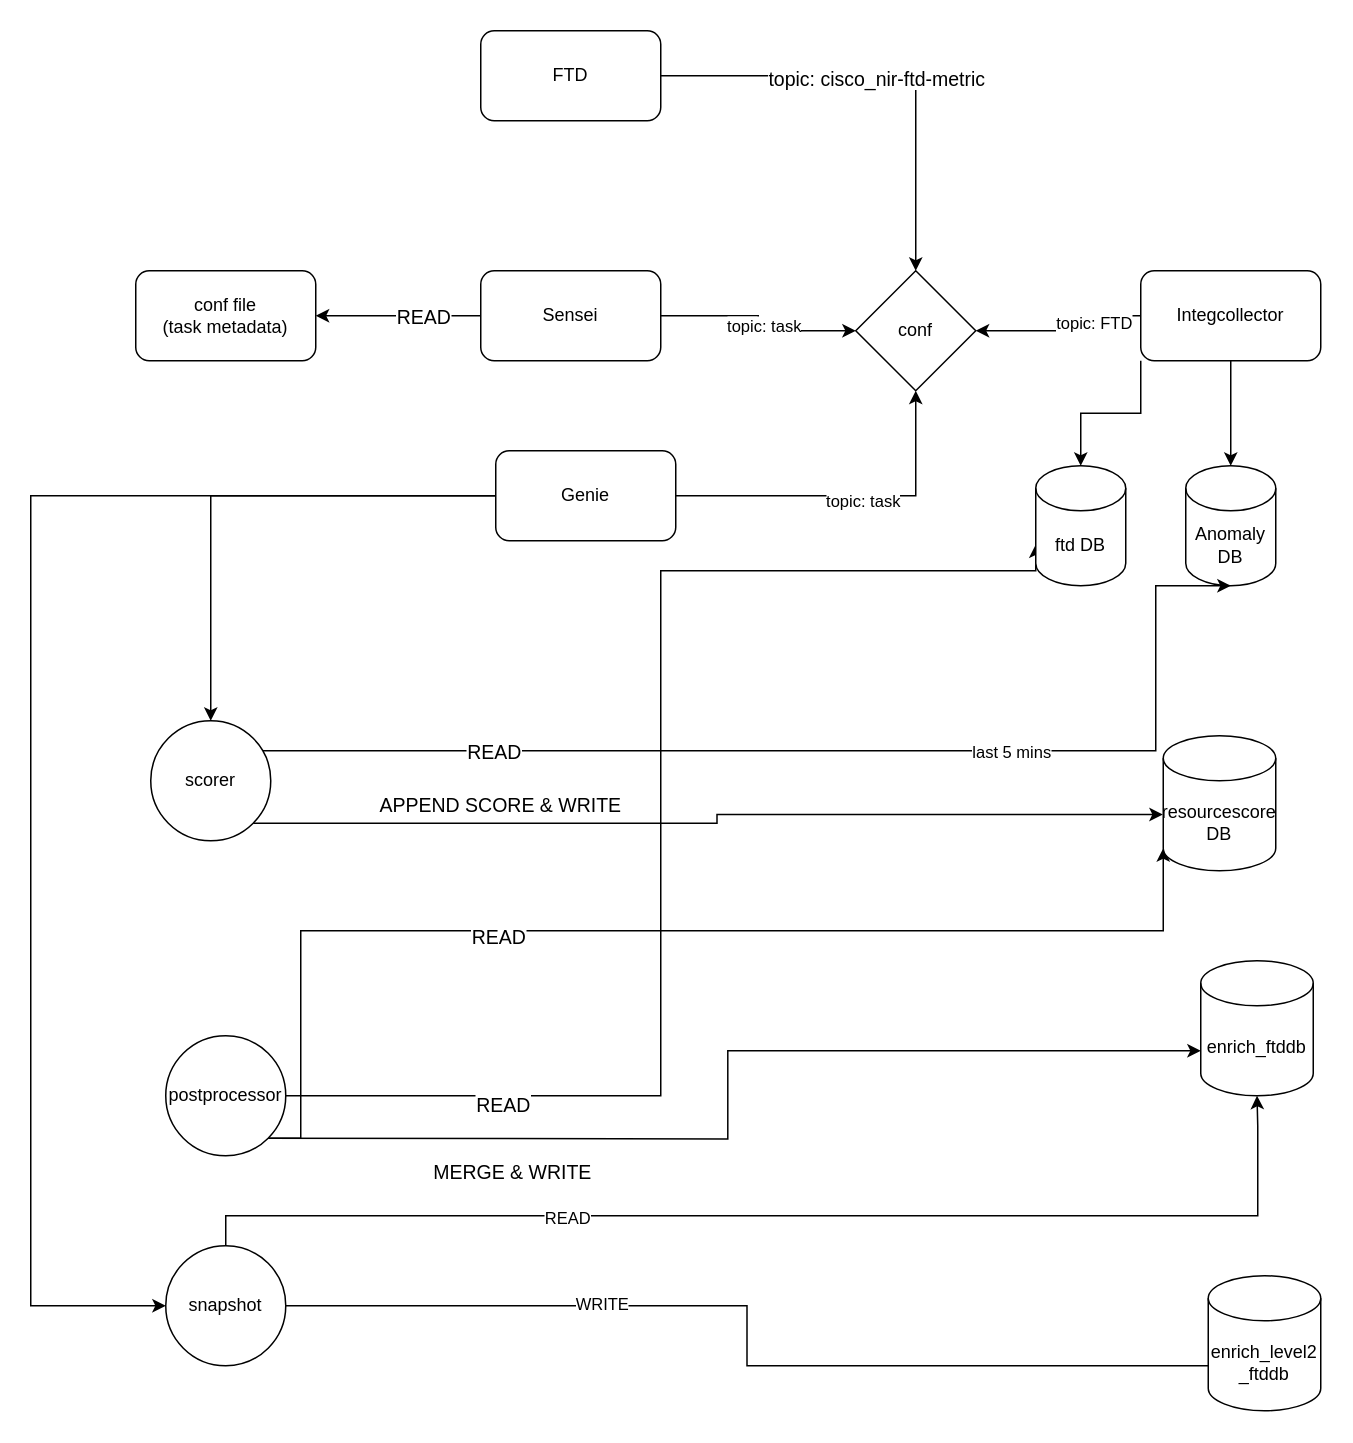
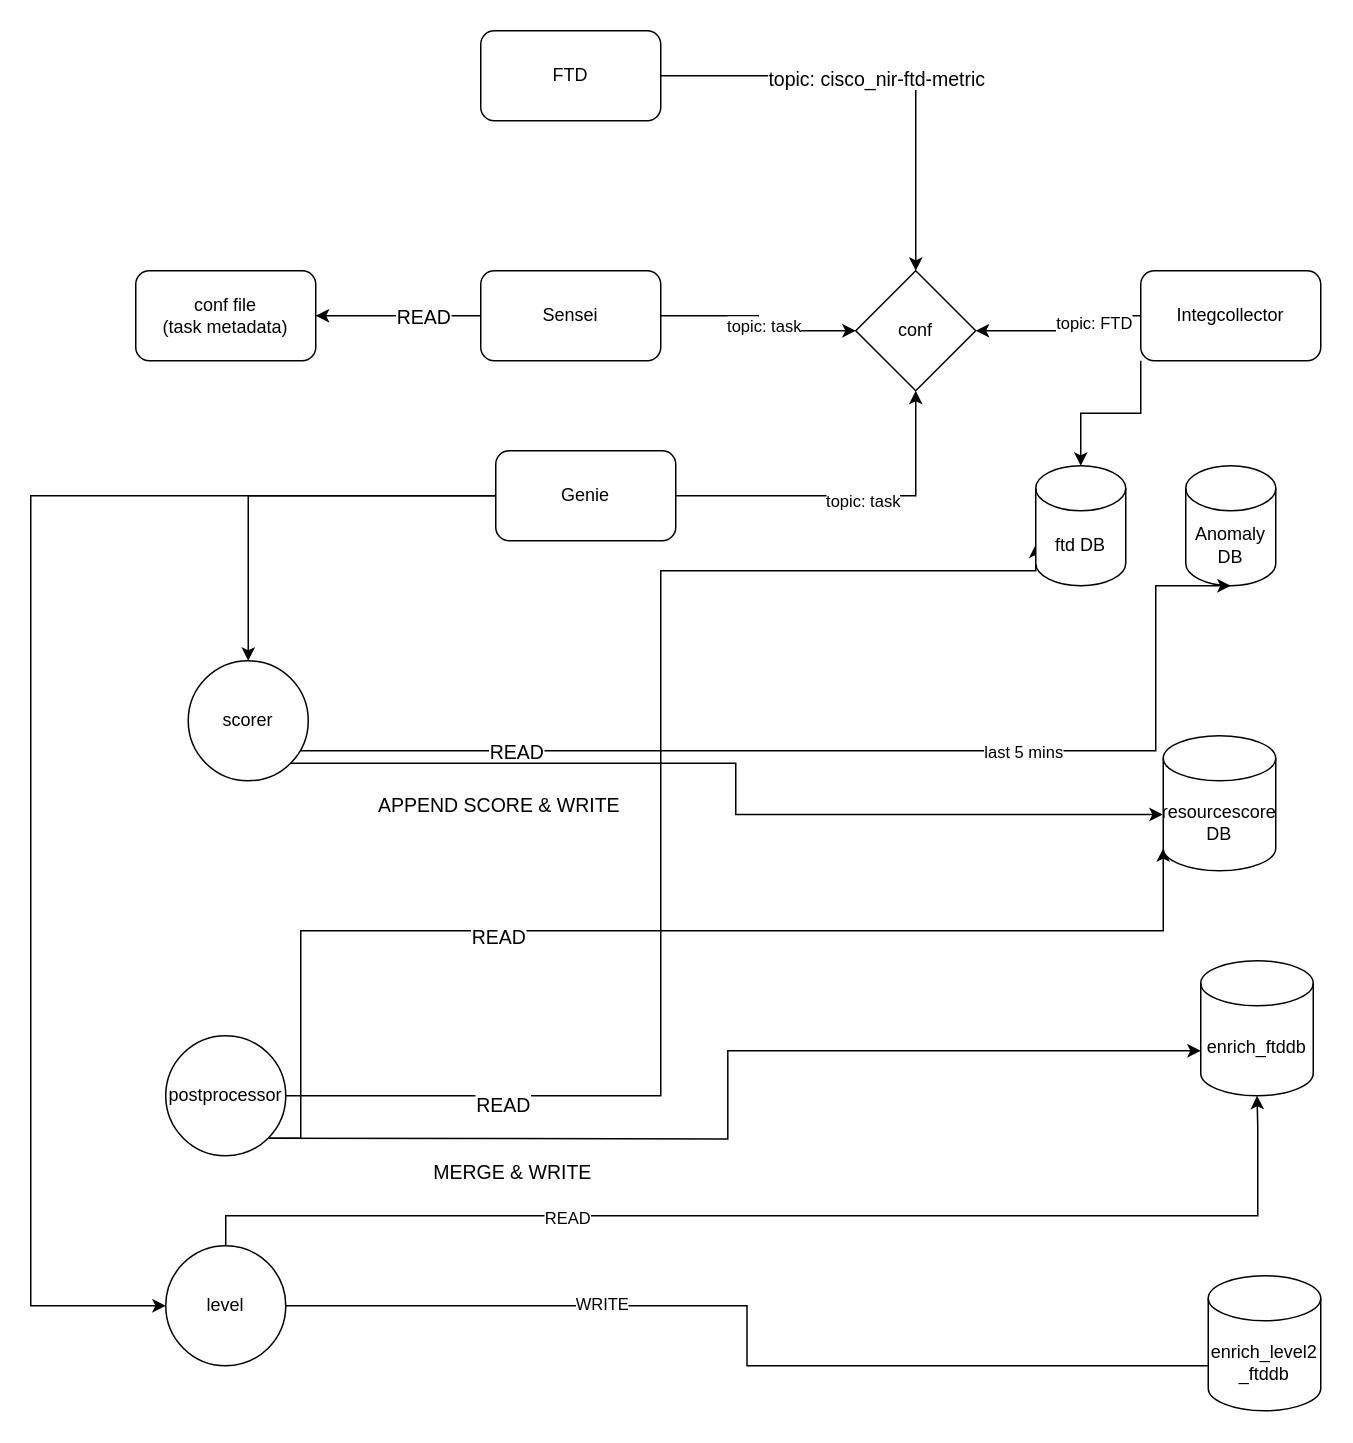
(1231, 408) -> none
(211, 781) -> (248, 721)
(226, 1306) -> (226, 1306)
